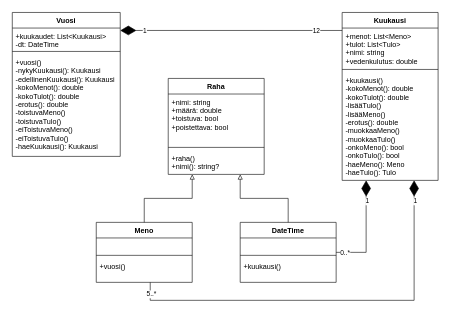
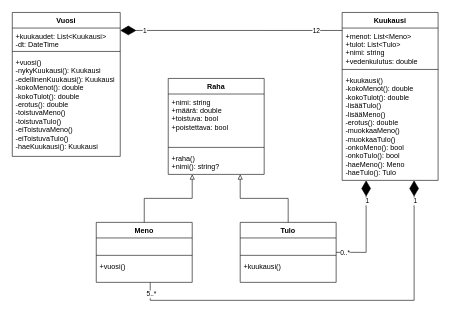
(288, 230) -> (288, 230)
